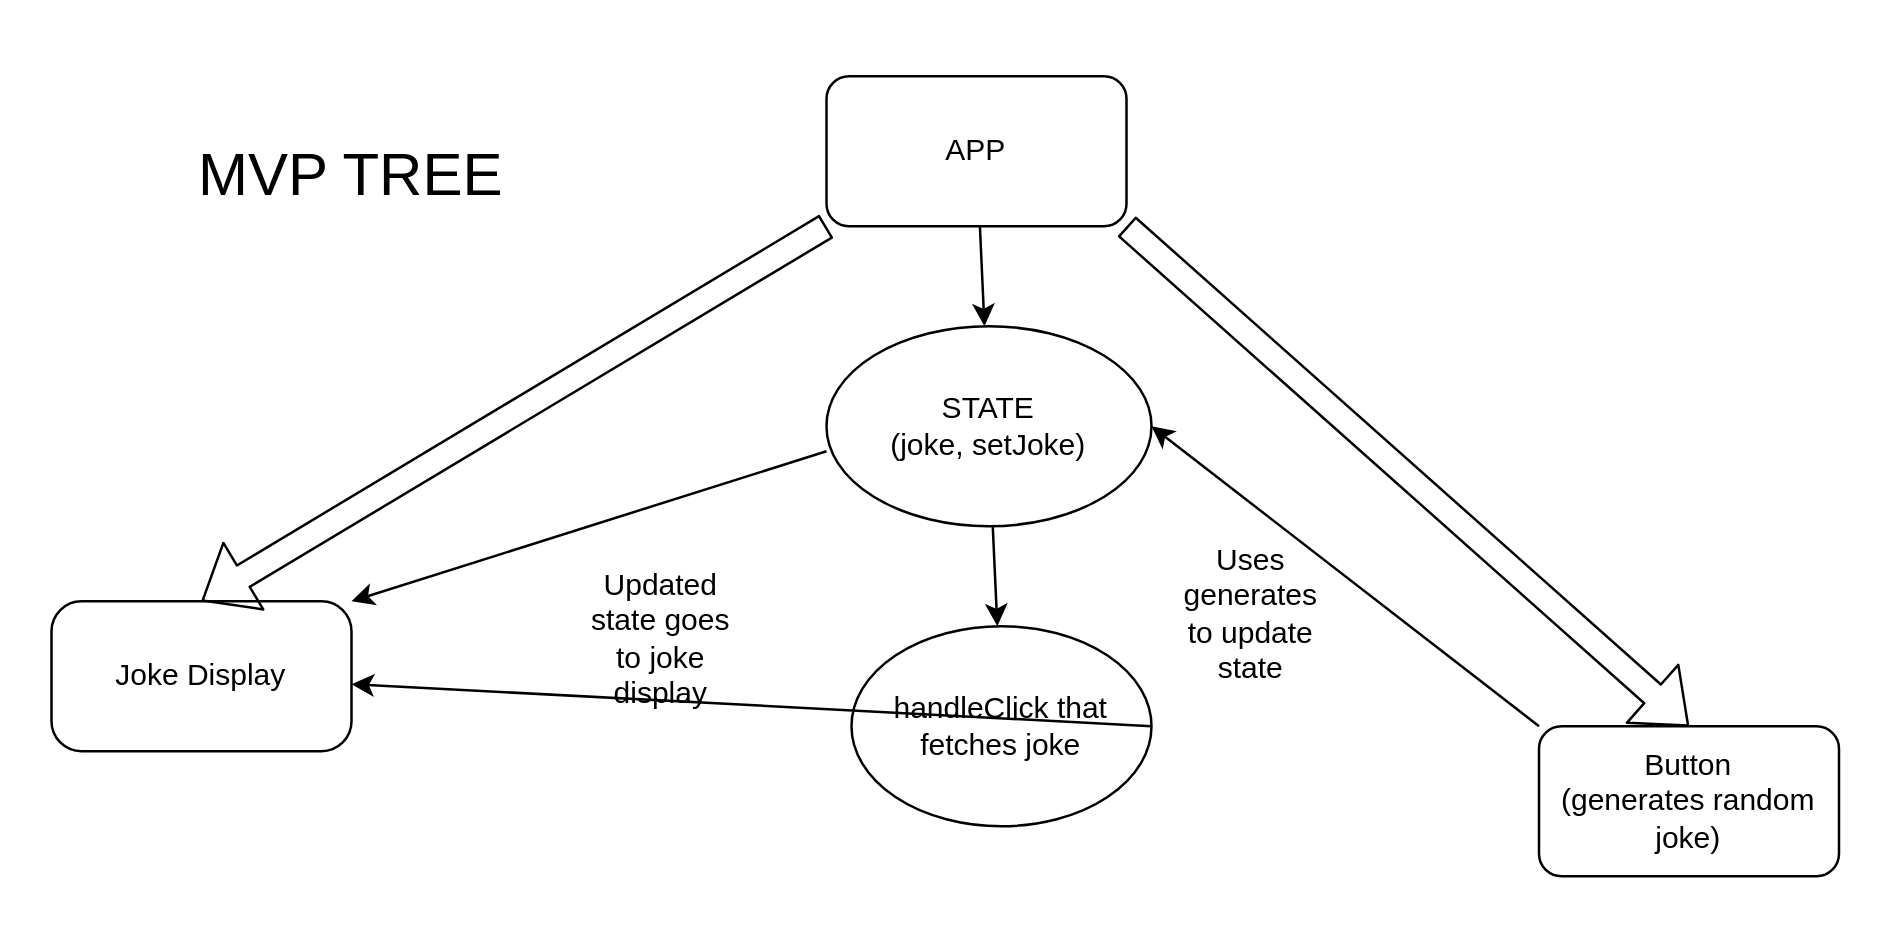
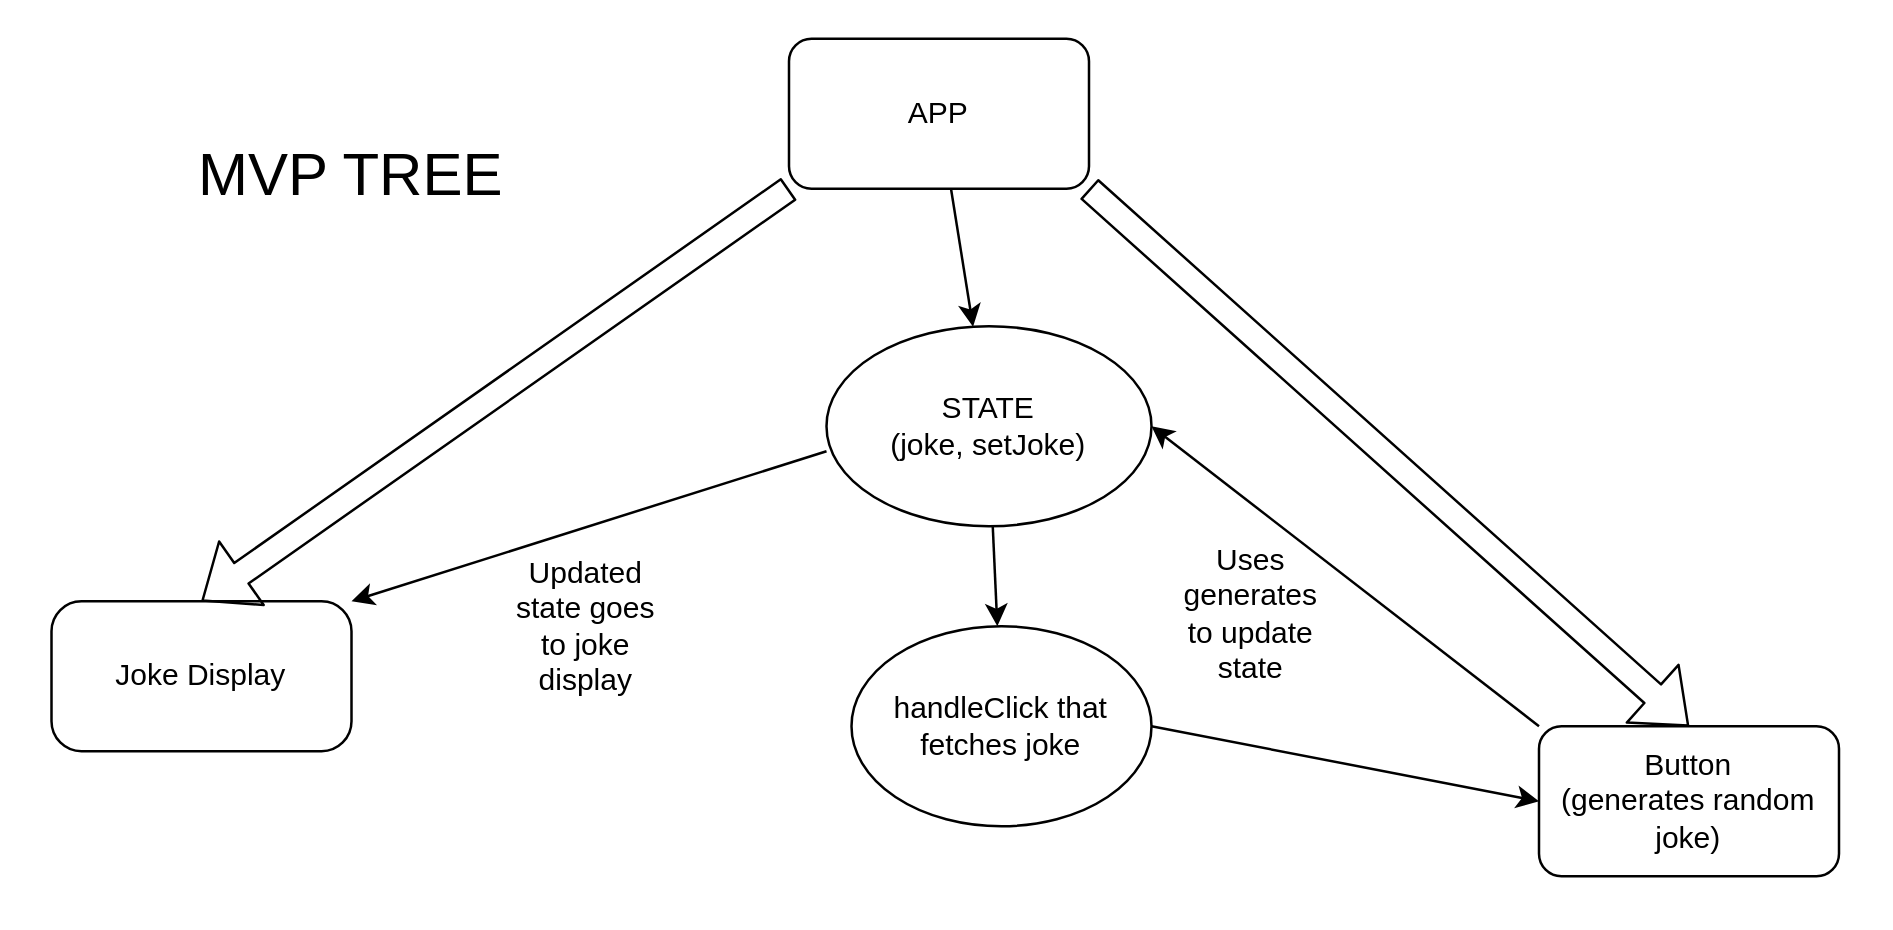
(976, 151) -> (939, 114)
(661, 639) -> (586, 626)
(760, 706) -> (1337, 762)
